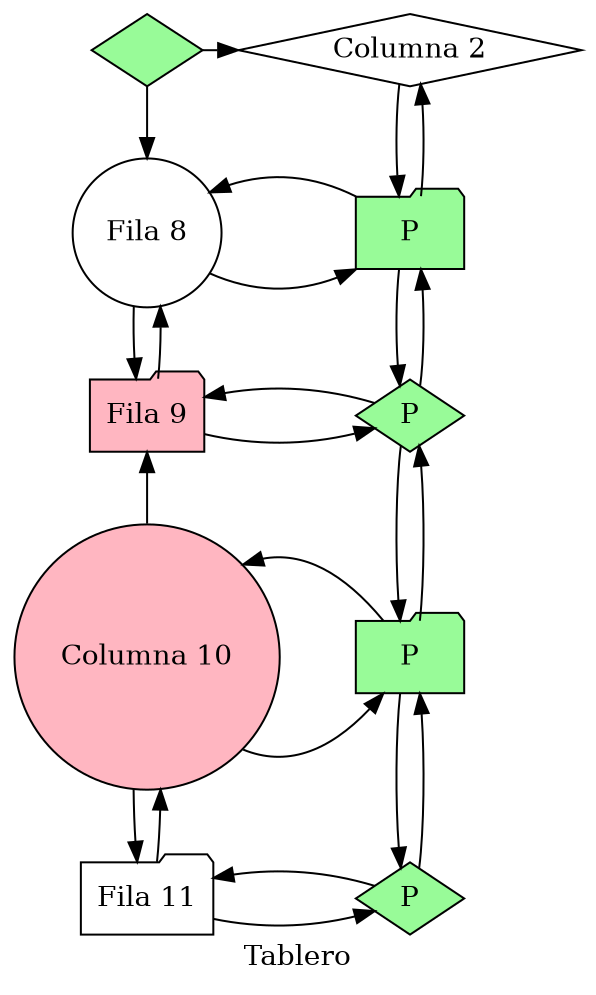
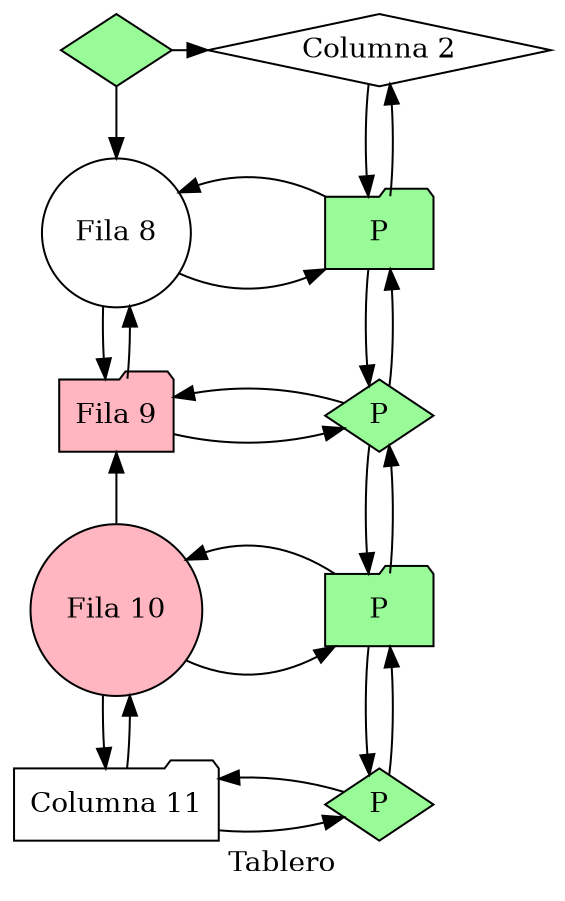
(147, 657) -> (116, 610)
(147, 898) -> (116, 805)
